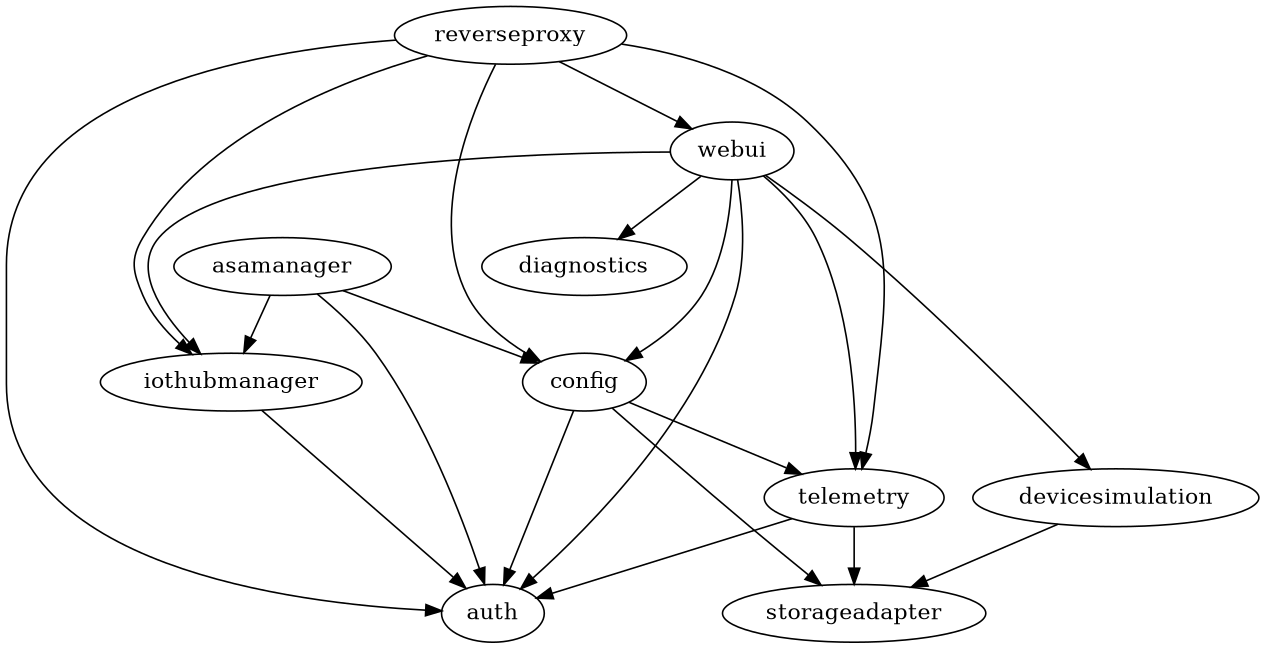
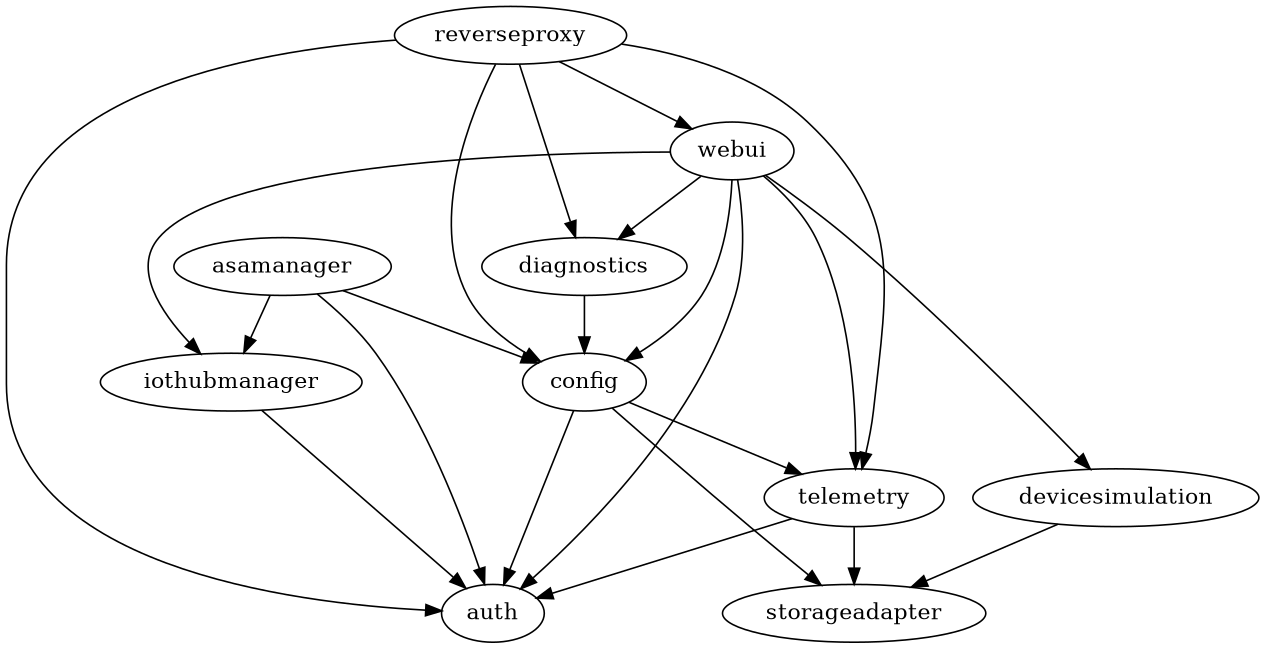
(218, 156) -> (545, 143)
none -> (584, 316)
